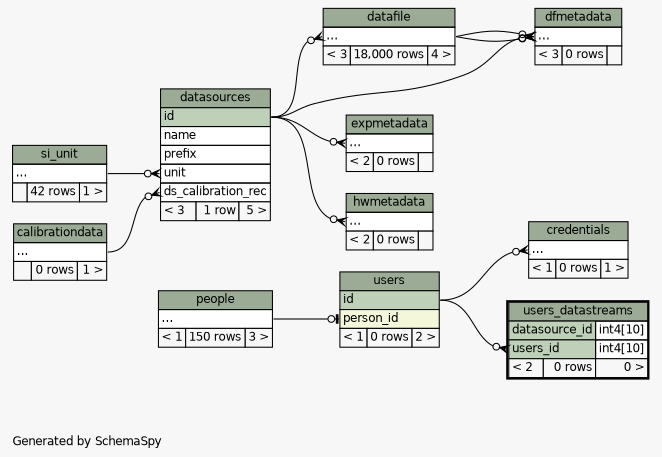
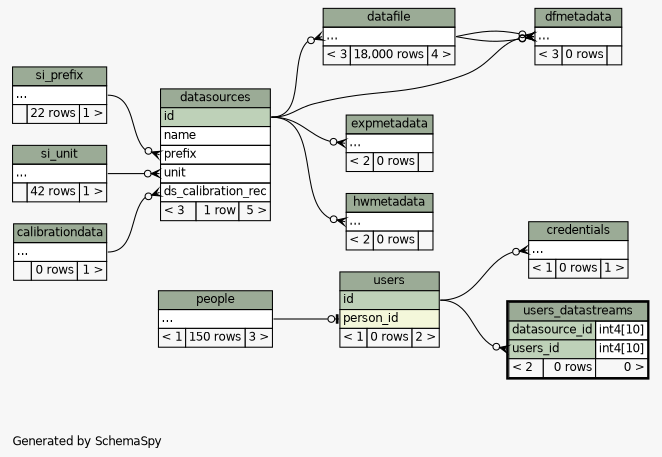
none -> (60, 95)
